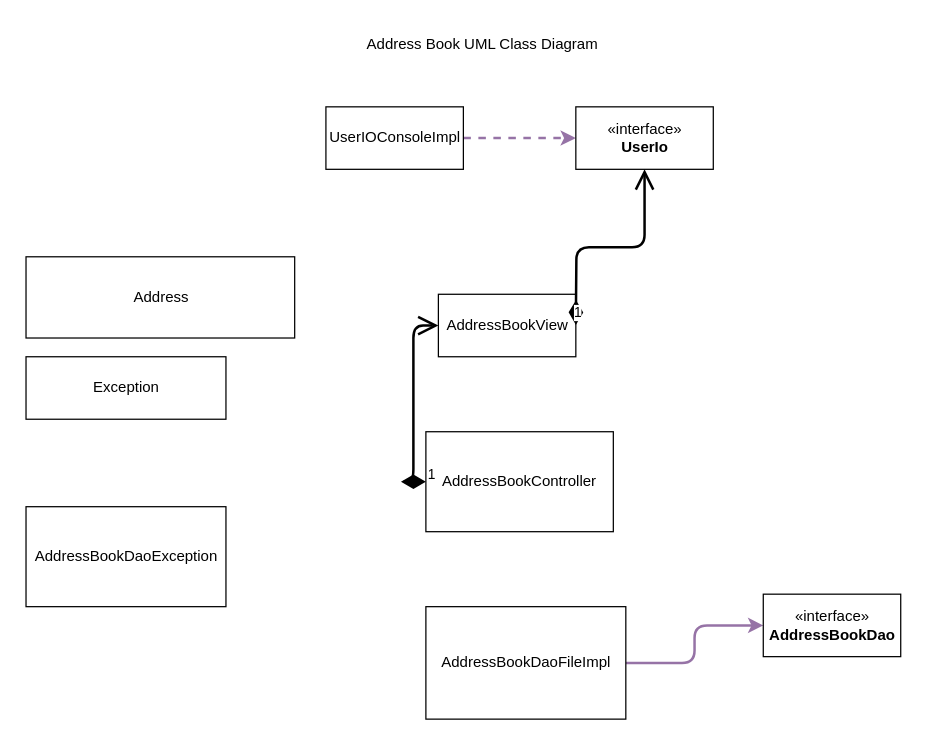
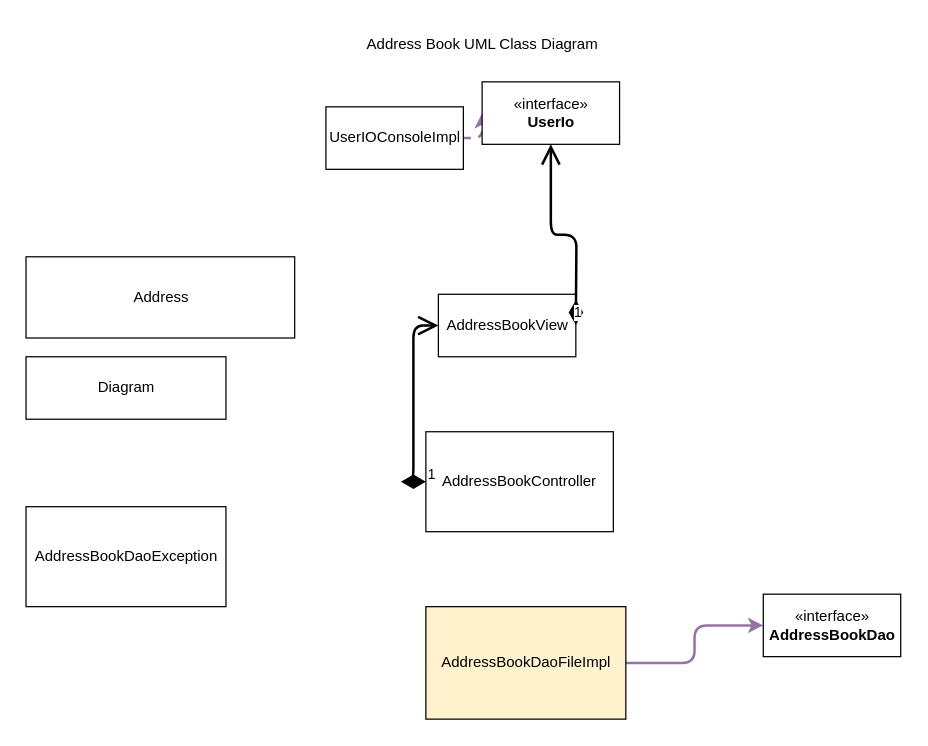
(644, 138) -> (551, 113)
(126, 388) -> (126, 388)
(526, 663) -> (526, 663)
